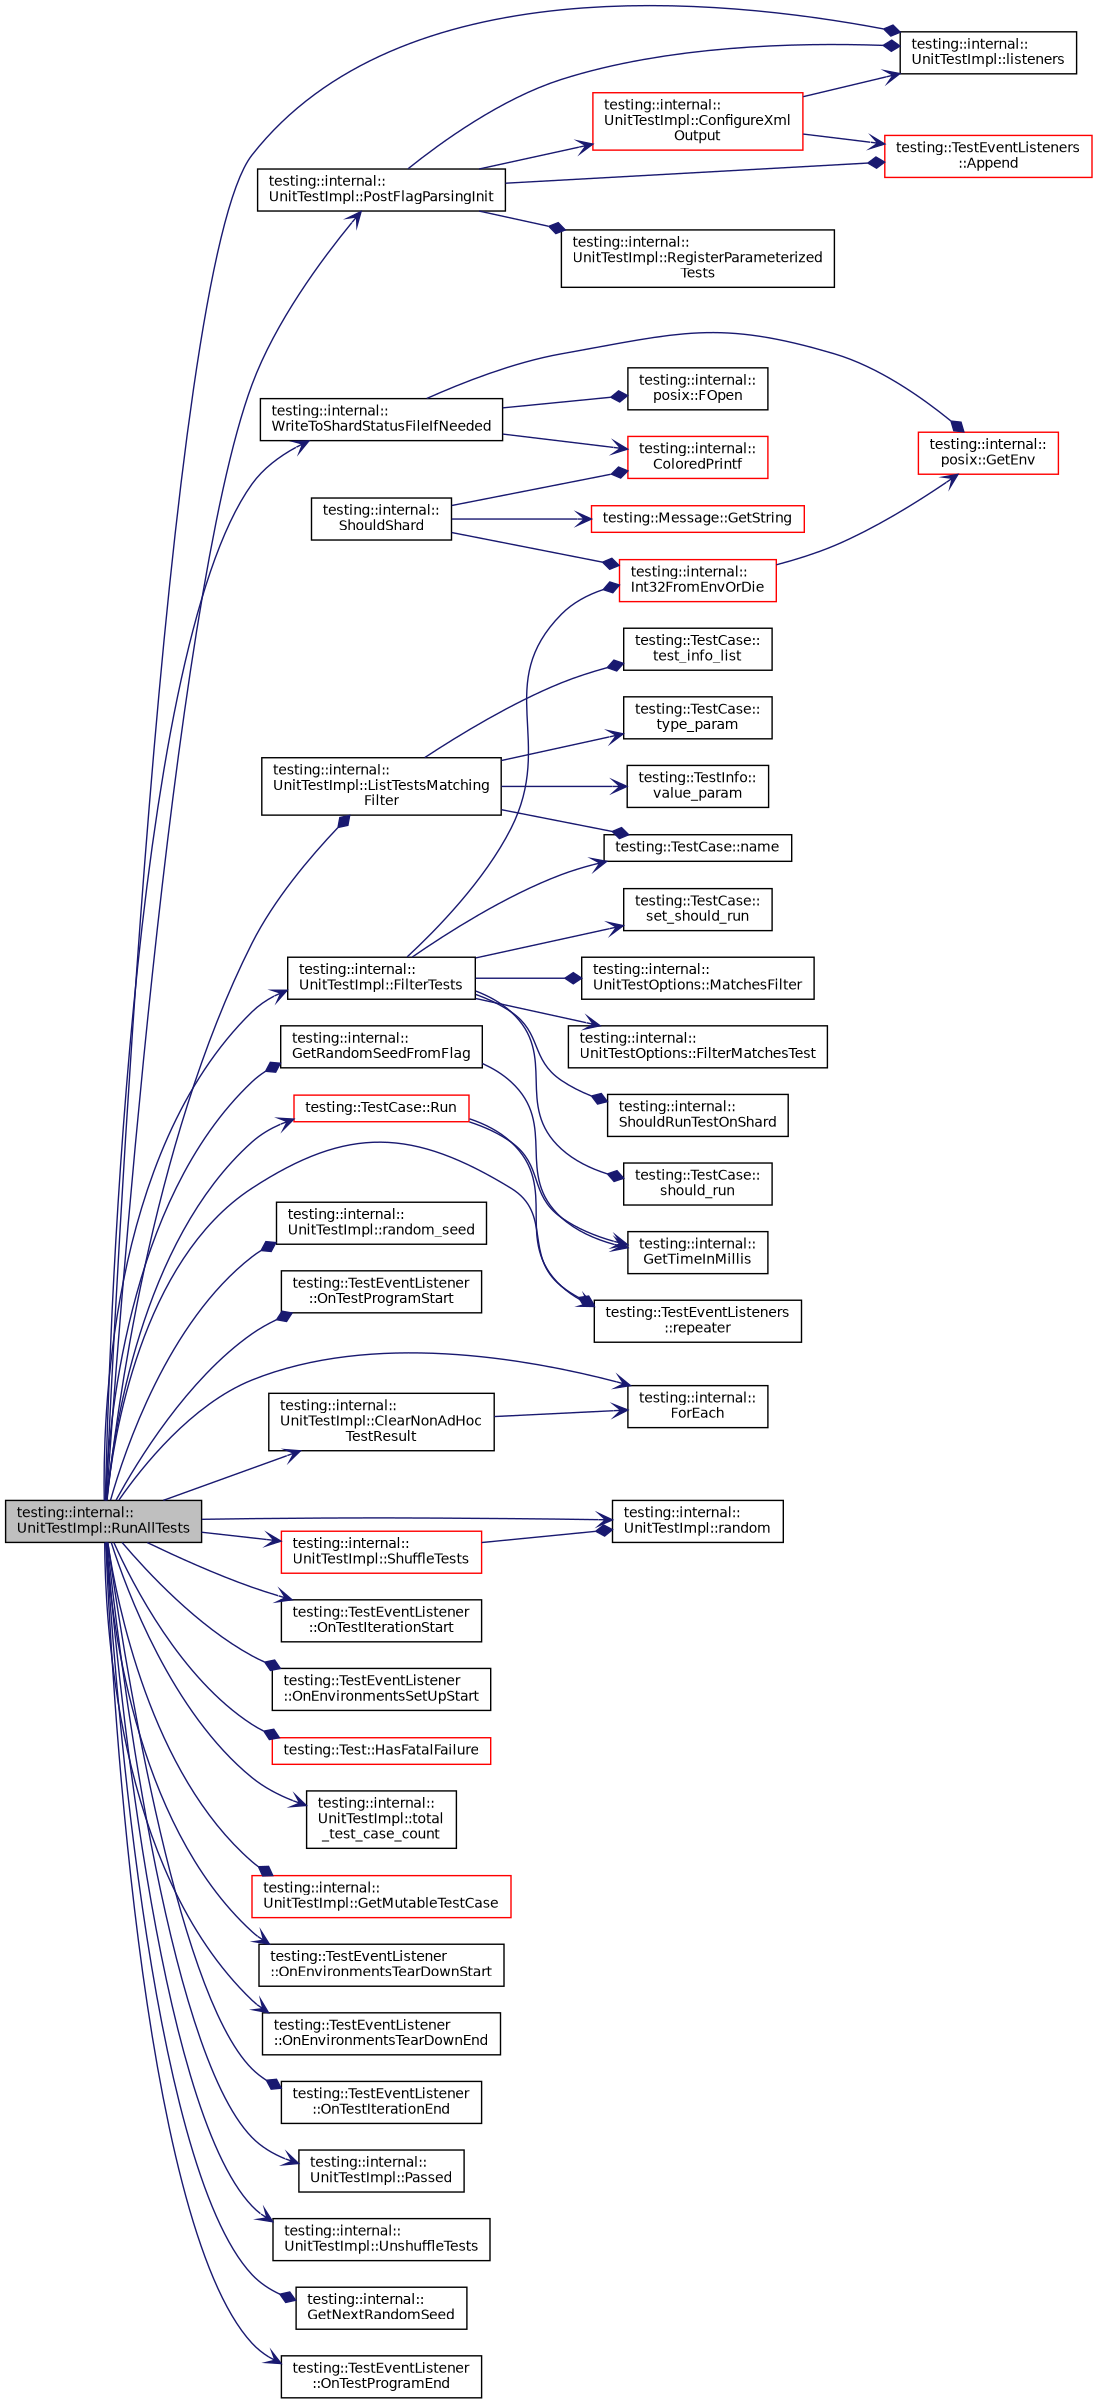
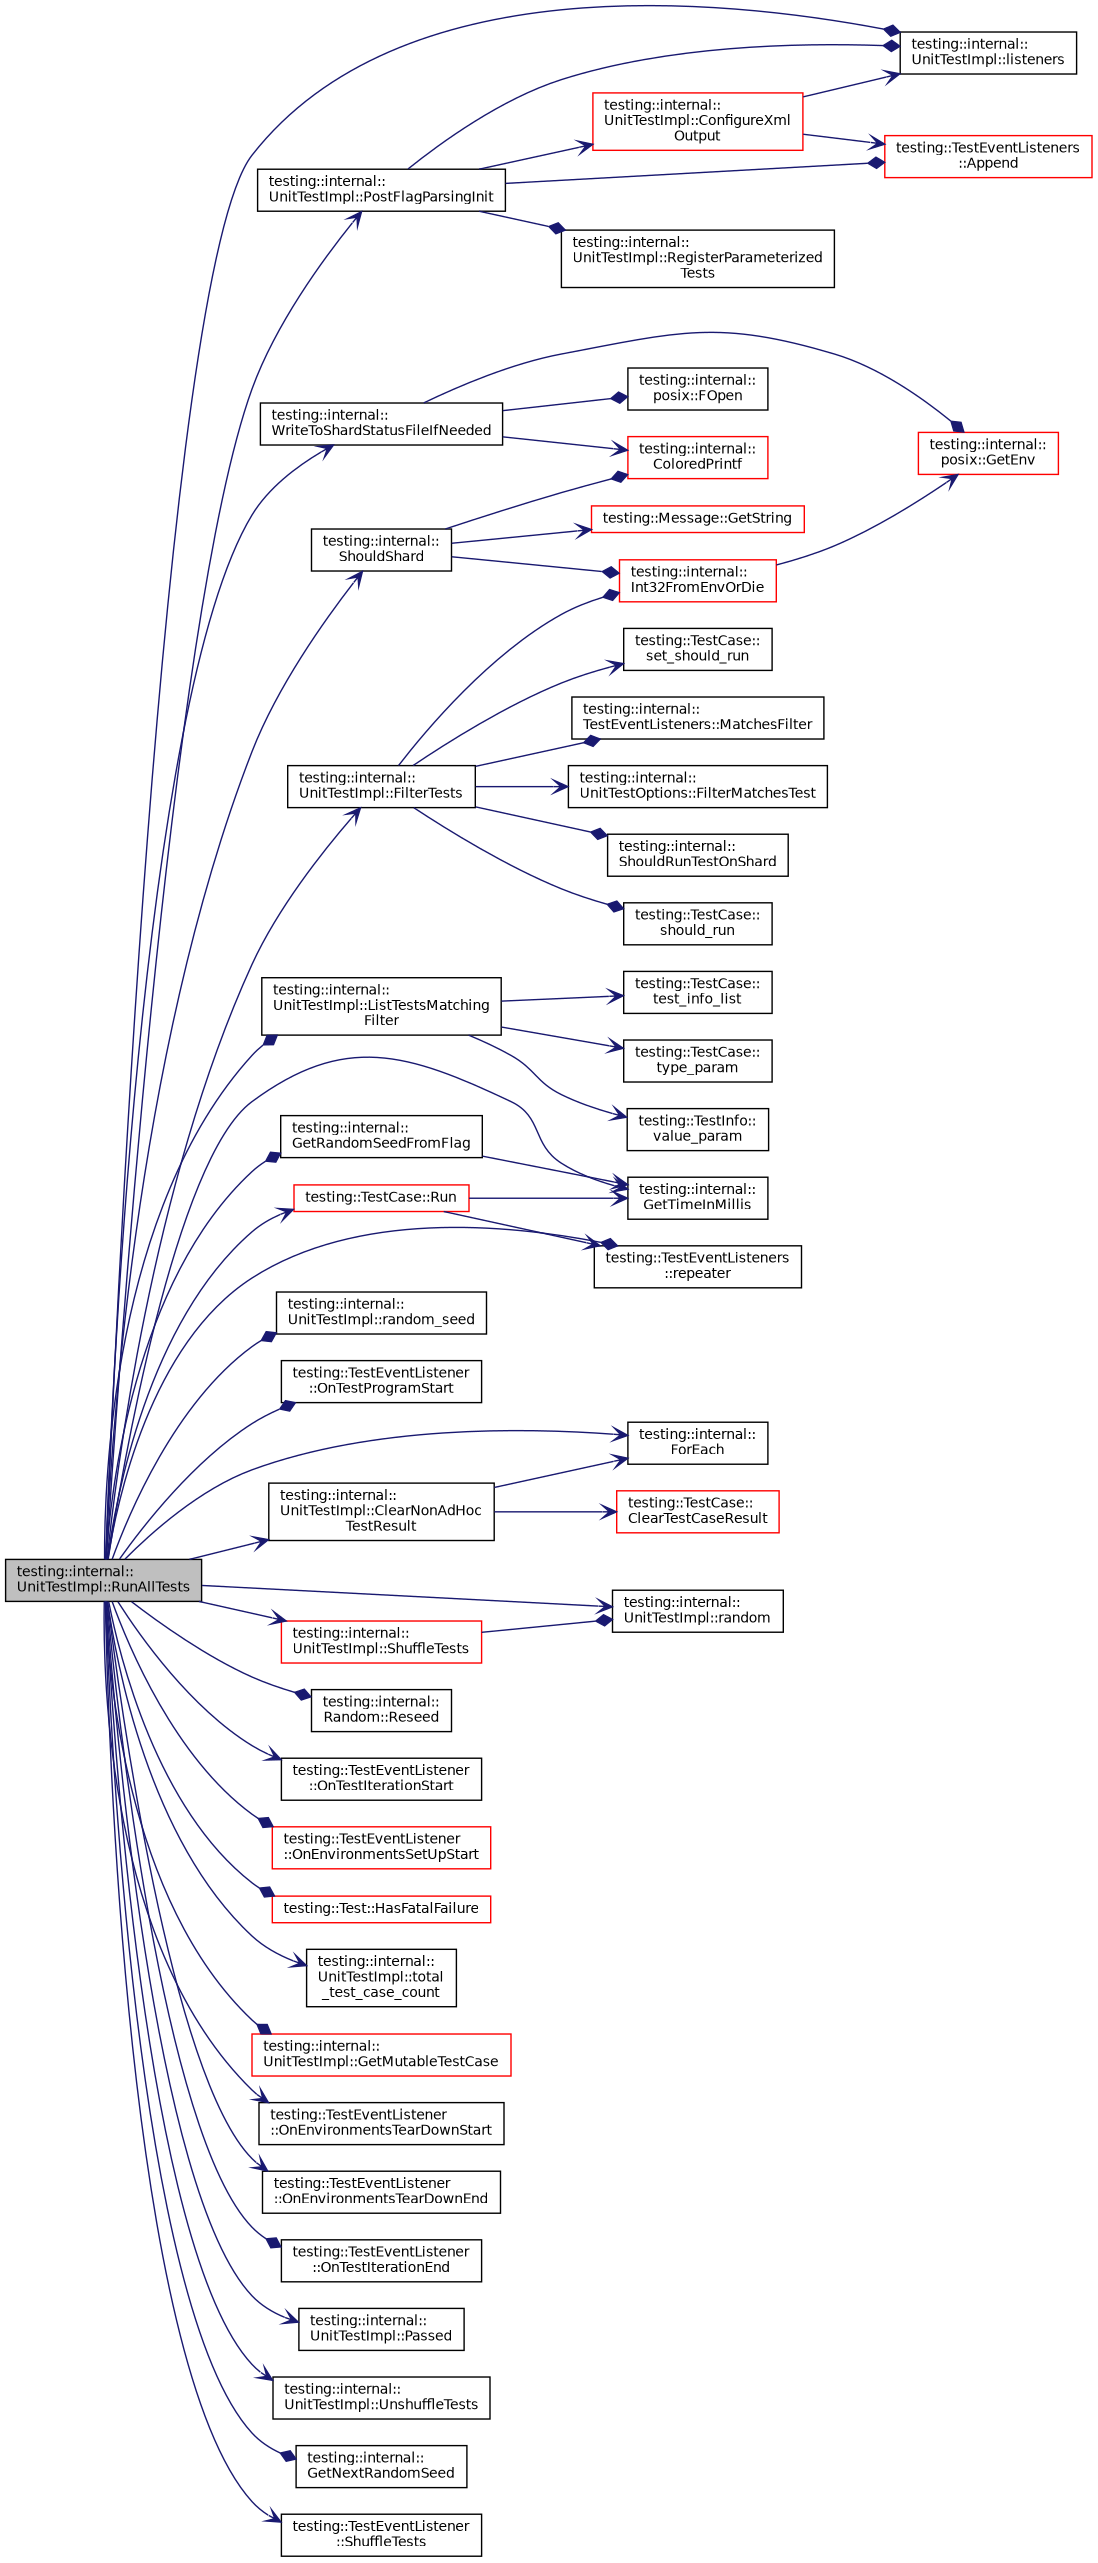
(513, 706) -> (555, 999)
(698, 848) -> none
(698, 978) -> (698, 718)
none -> (167, 1053)
none -> (229, 1128)
none -> (698, 1512)
(382, 1689) -> (382, 1848)
none -> (382, 1711)
(382, 2377) -> (382, 2535)
